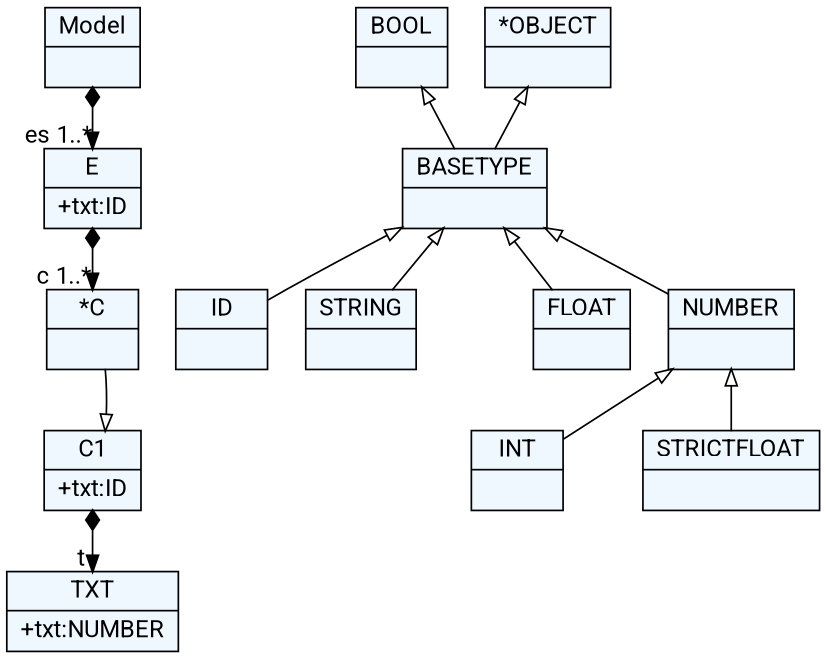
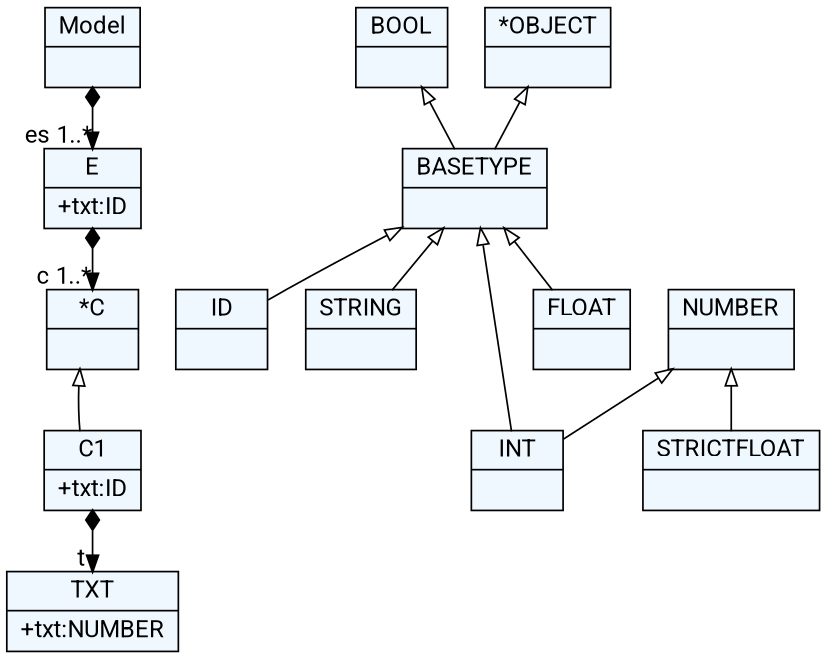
(614, 265) -> (497, 338)
(106, 391) -> (79, 409)
